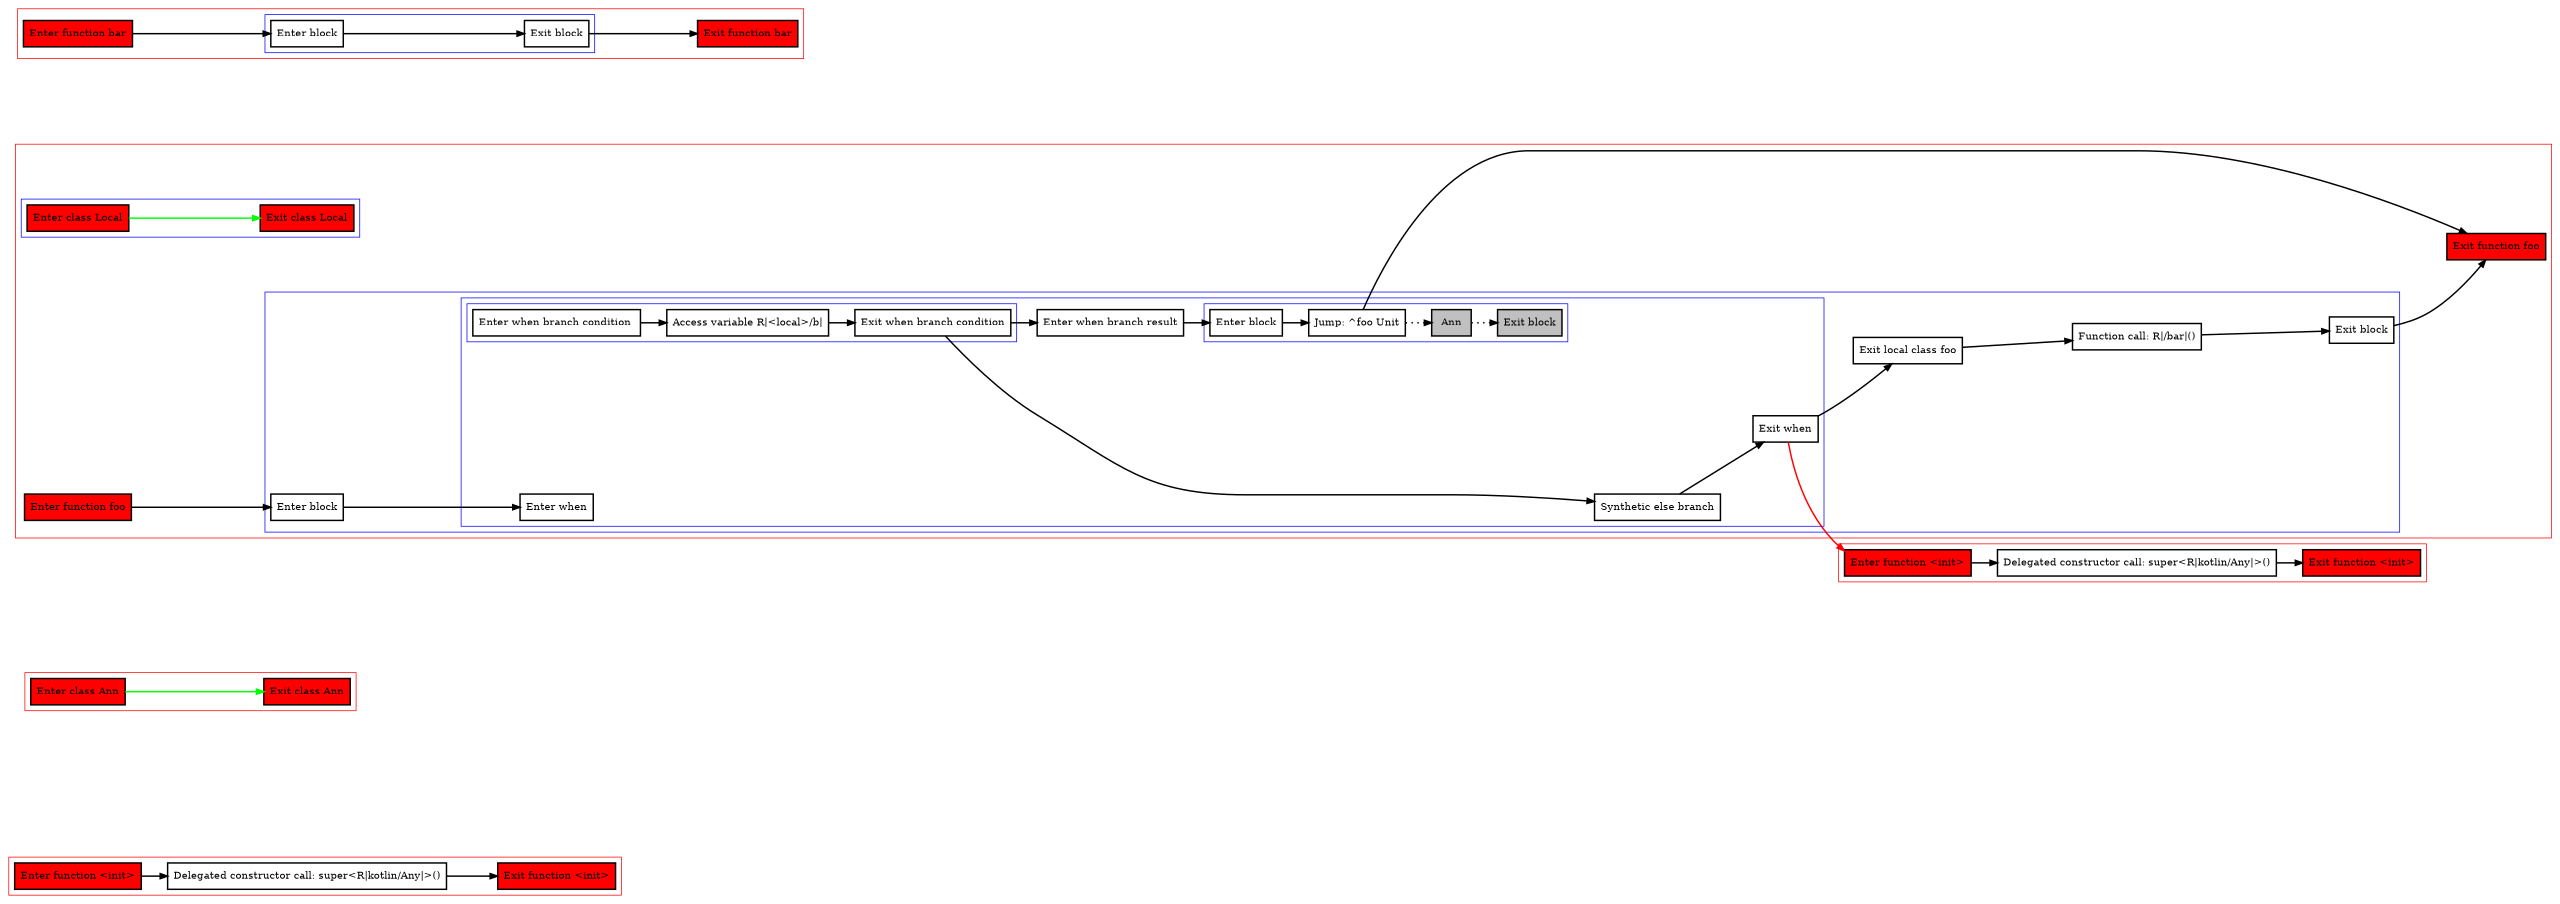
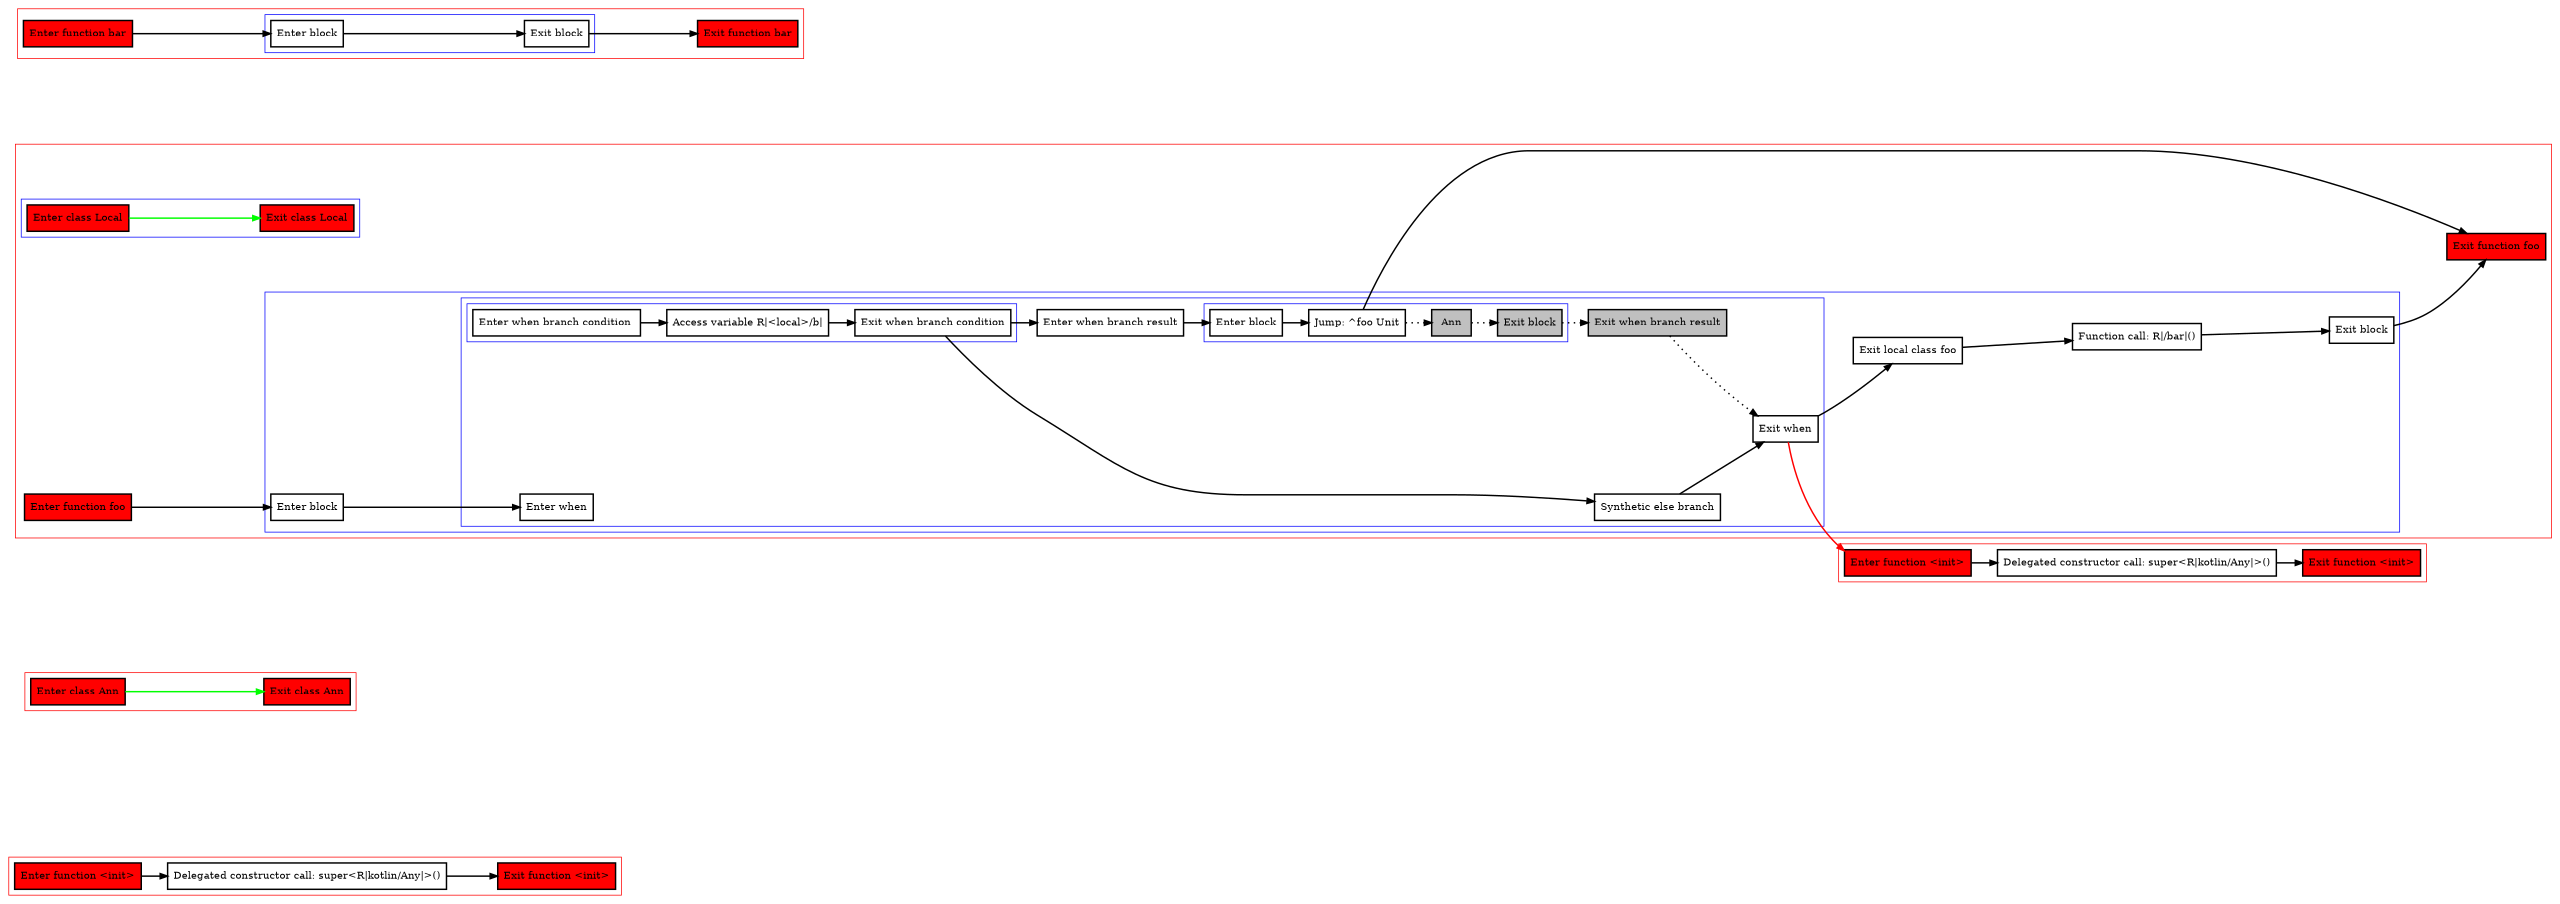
none -> (1657, 323)
